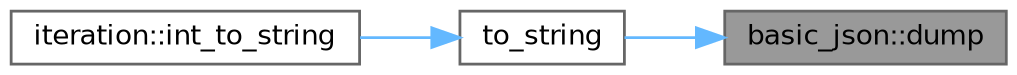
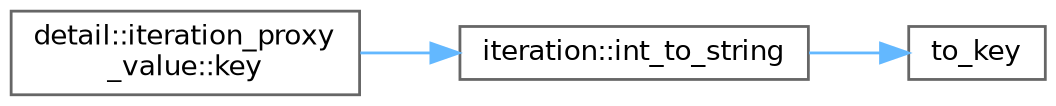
(542, 38) -> (977, 53)
(866, 38) -> none
none -> (185, 53)
